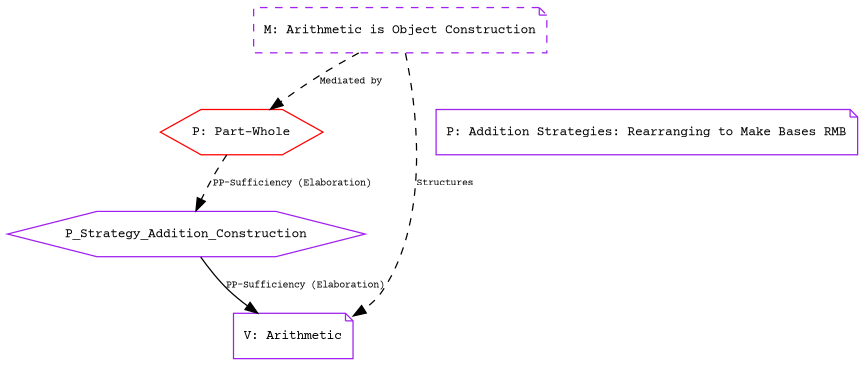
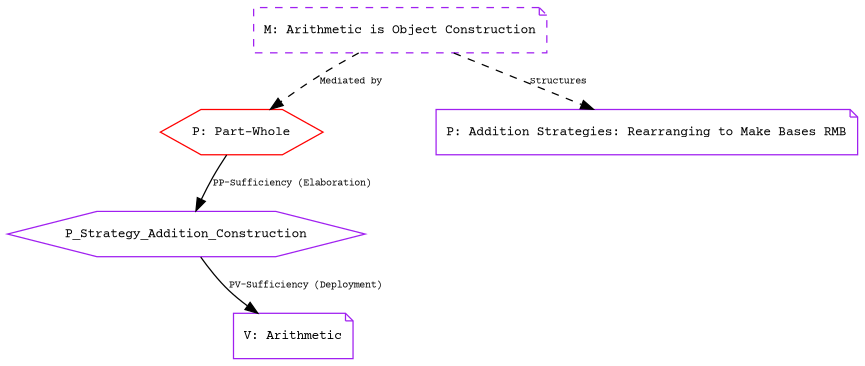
(213, 177) -> (213, 177)
(415, 188) -> (518, 79)
(306, 285) -> (306, 285)
